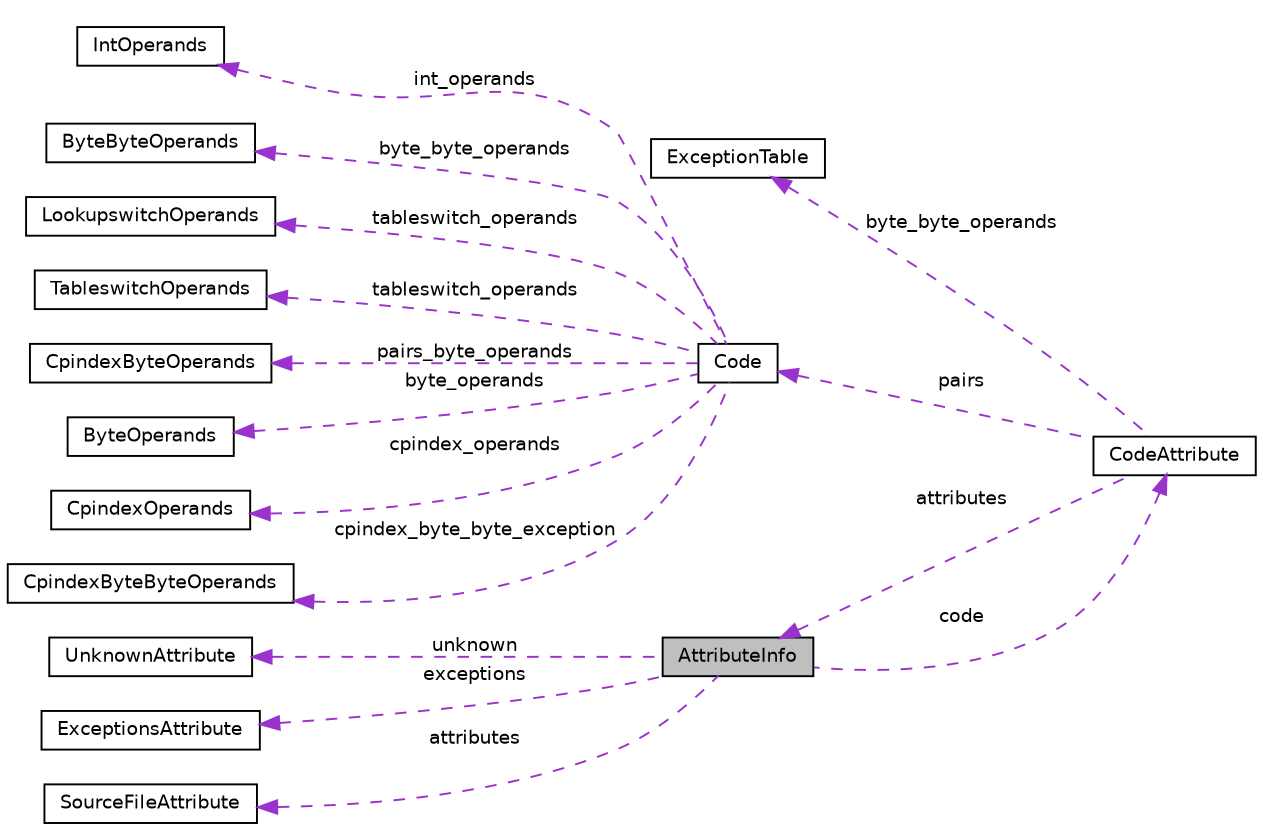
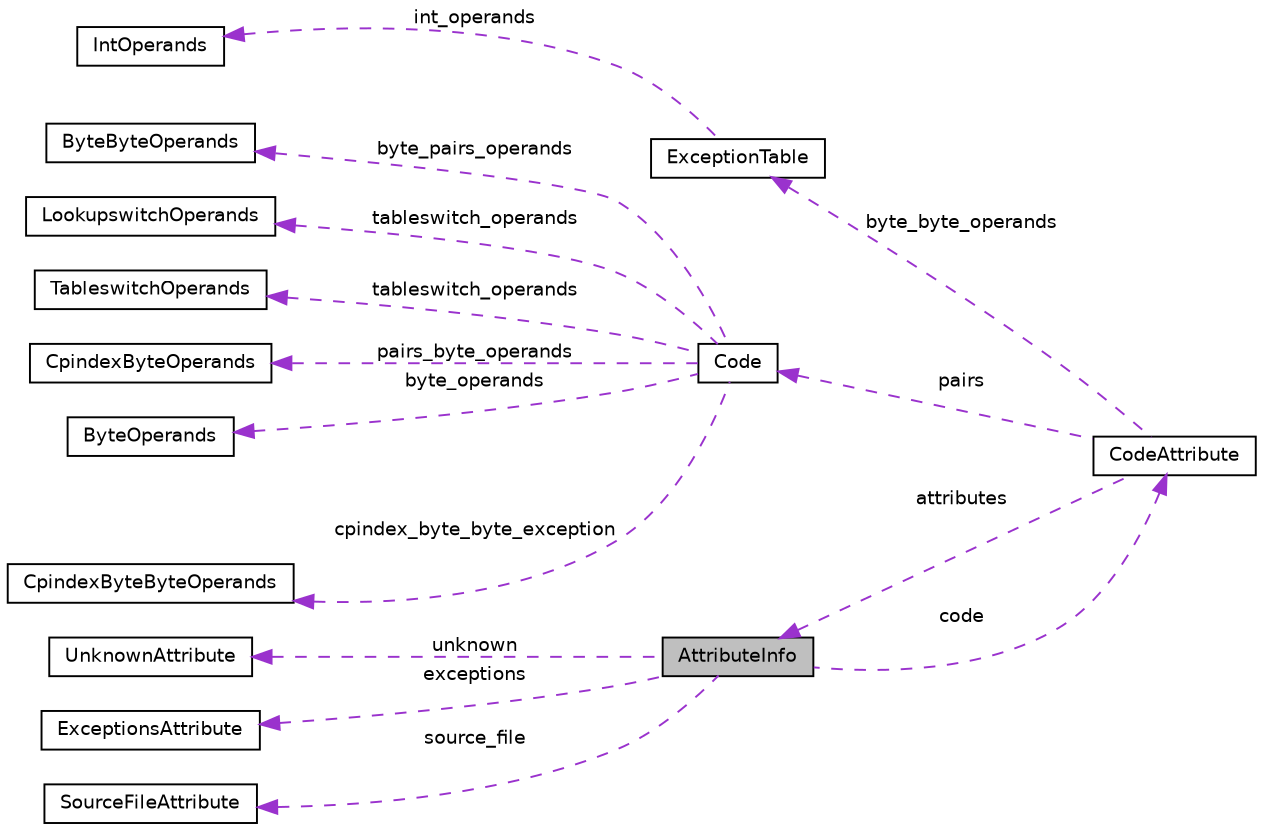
(549, 99) -> (496, 37)
(472, 150) -> (472, 150)
(151, 510) -> none
(472, 739) -> (472, 739)
